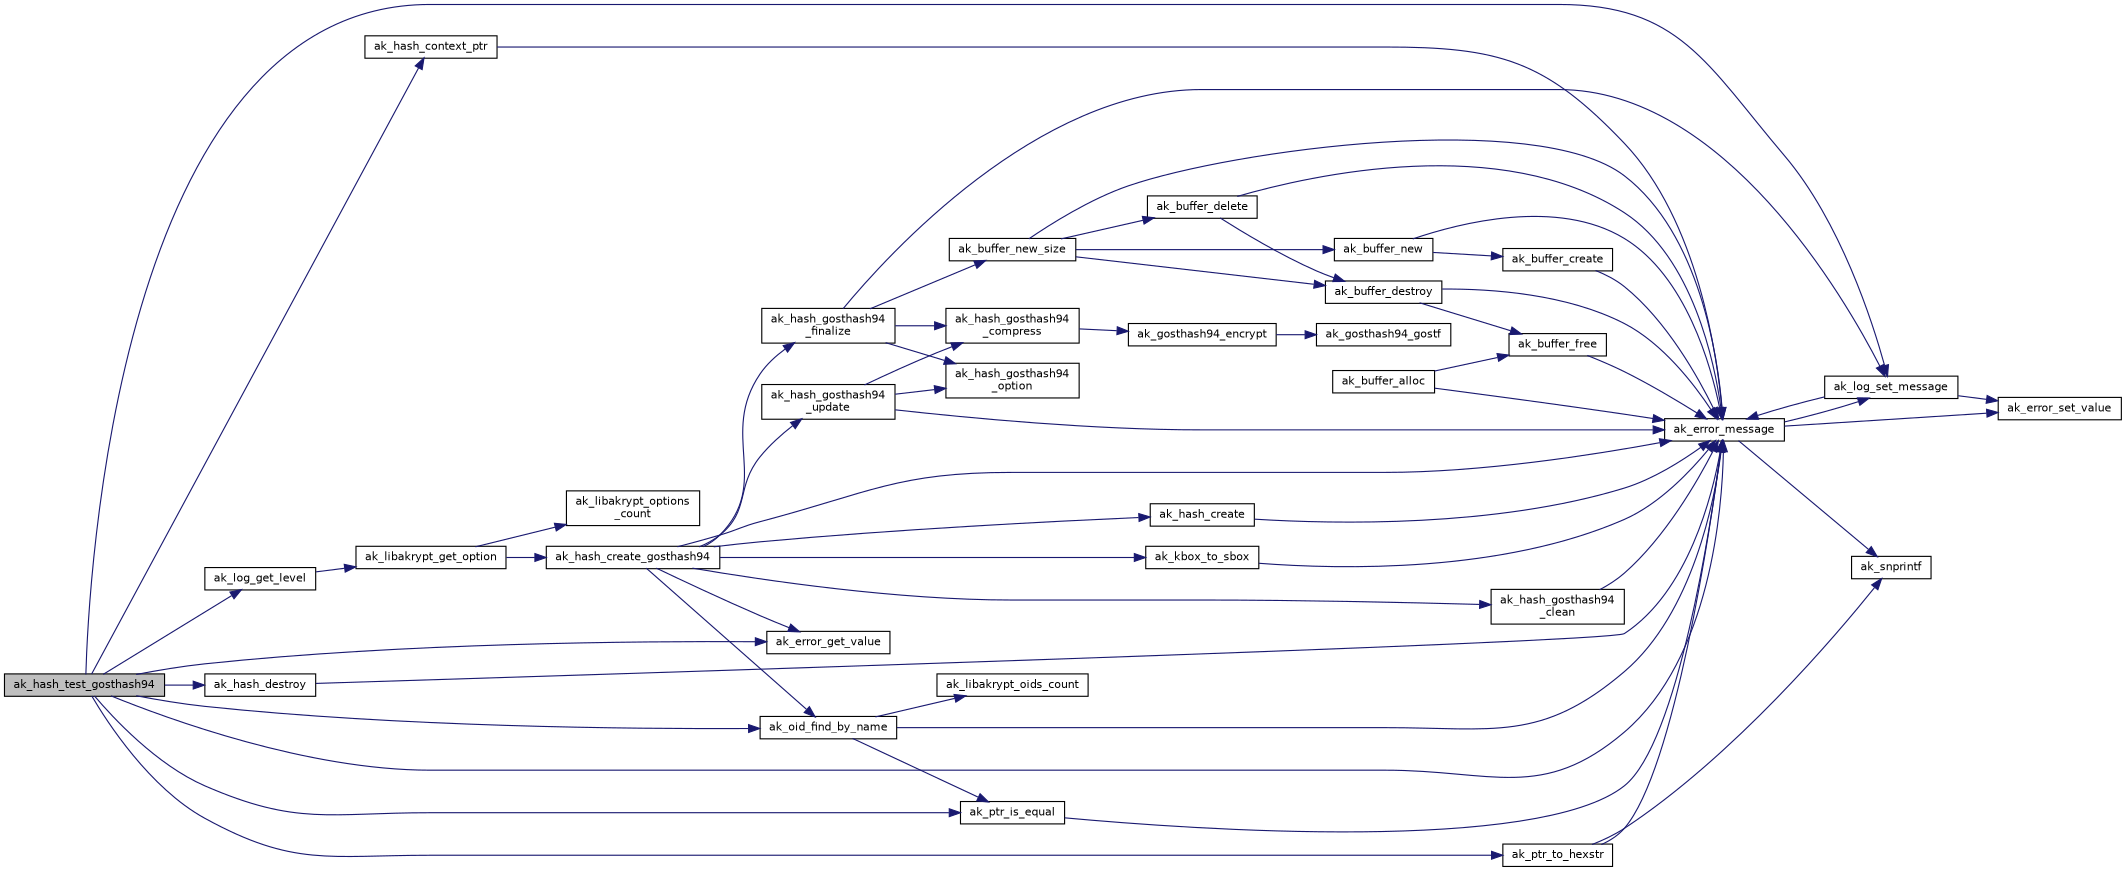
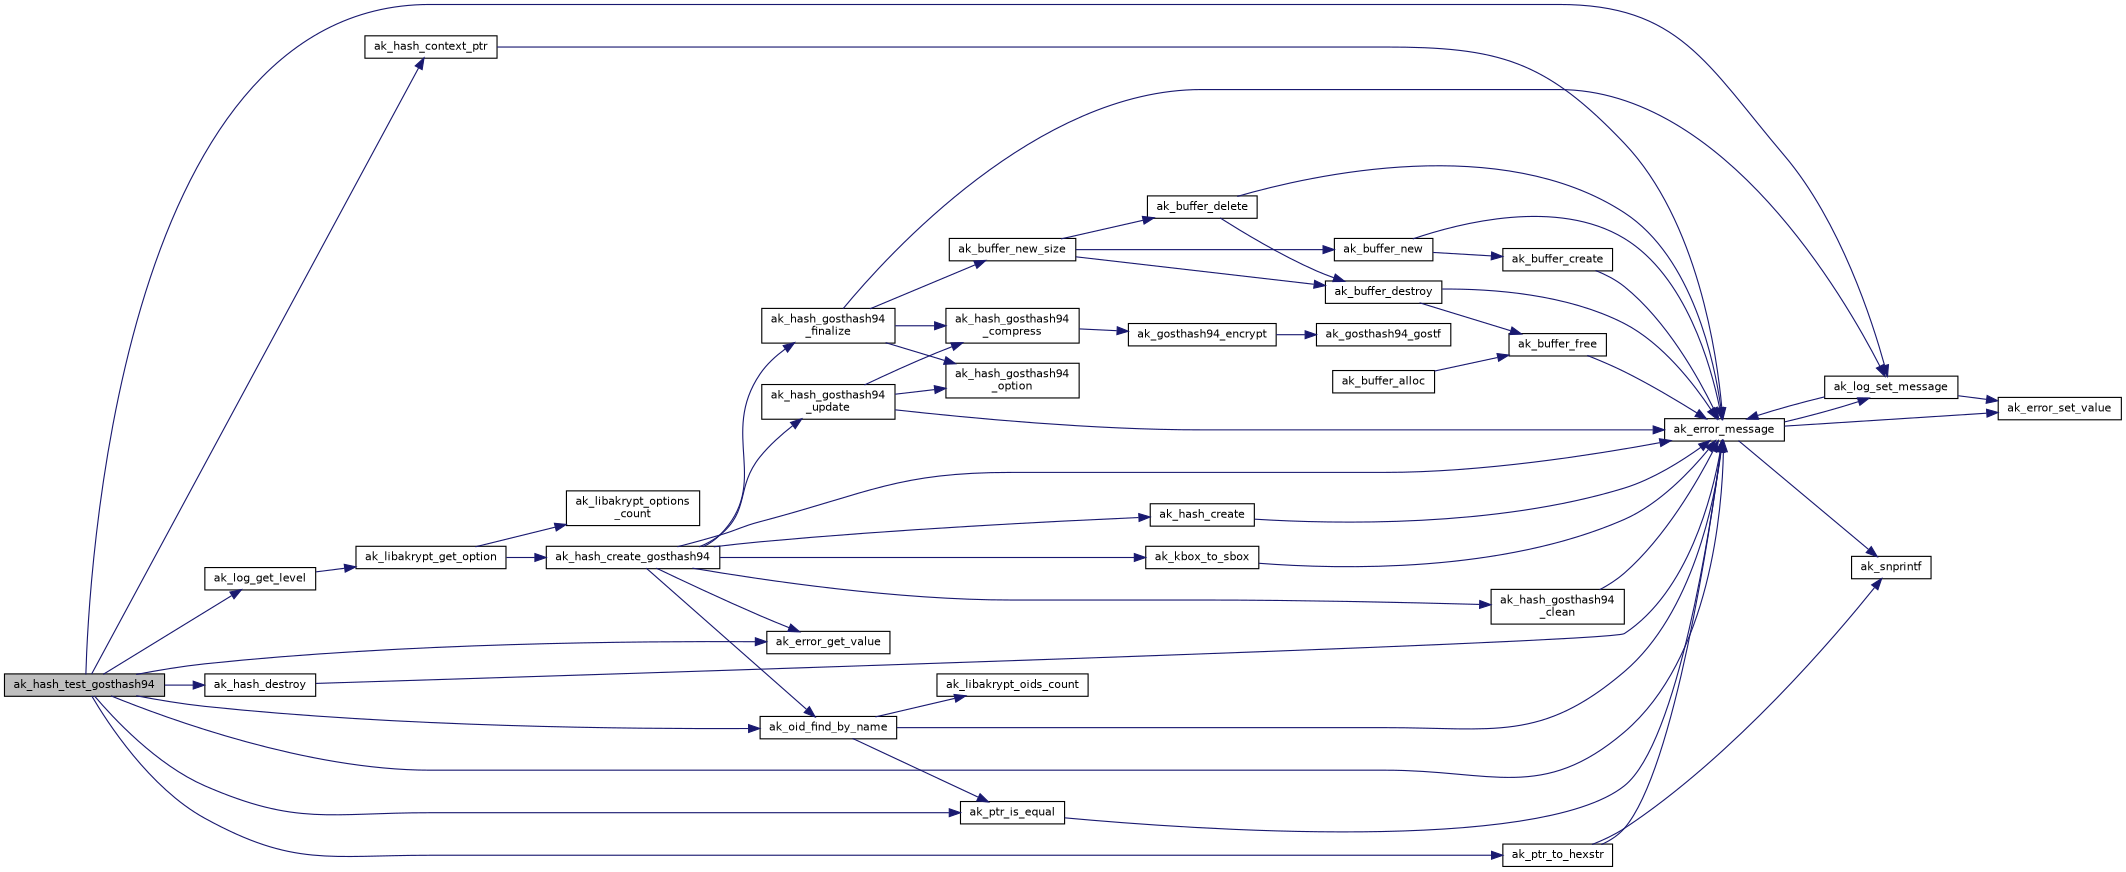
(1450, 140) -> none
(1544, 403) -> none
